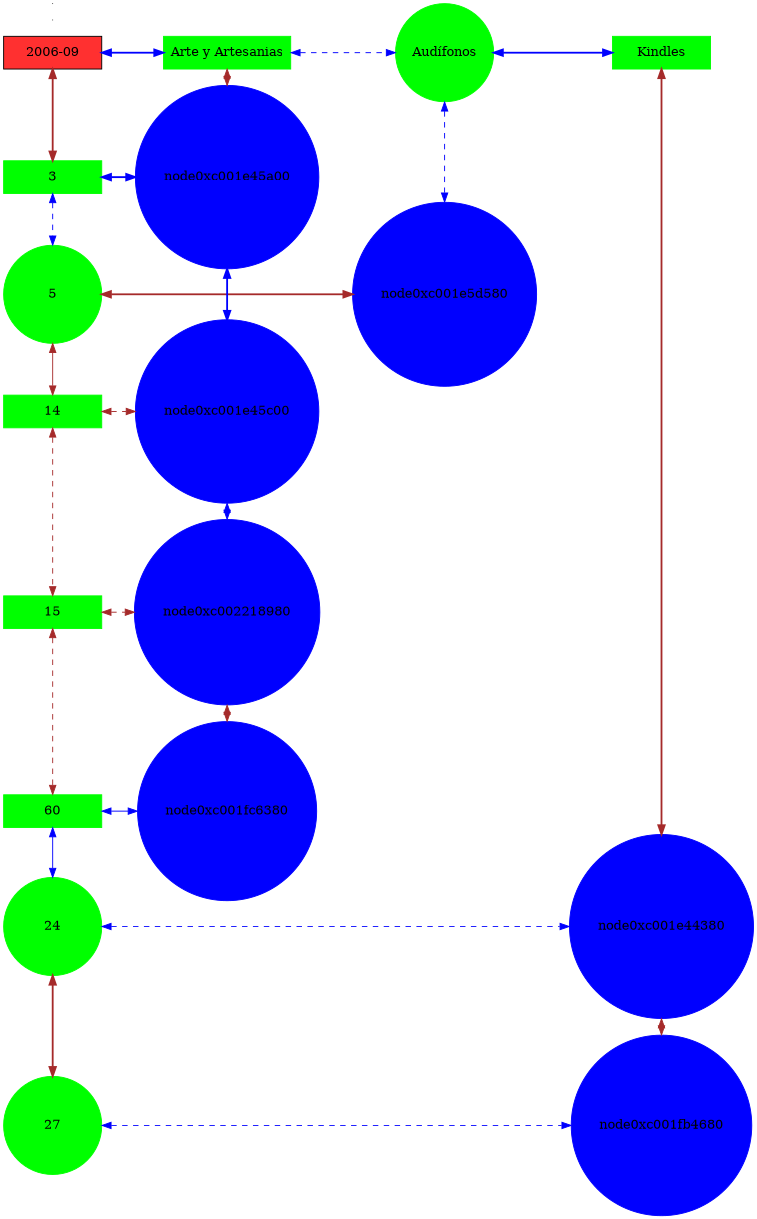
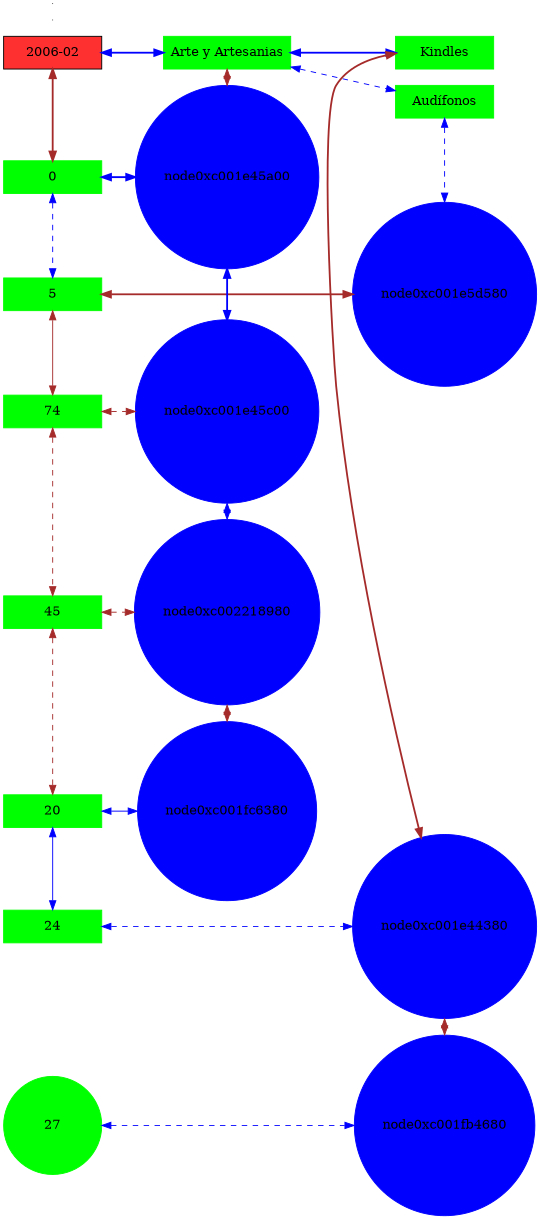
(53, 53) -> (53, 53)
(445, 53) -> (445, 102)
(553, 53) -> (343, 53)
(53, 177) -> (53, 177)
(53, 294) -> (53, 294)
(53, 411) -> (53, 411)
(53, 612) -> (53, 612)
(53, 811) -> (53, 811)
(53, 926) -> (53, 926)
(53, 1026) -> none
